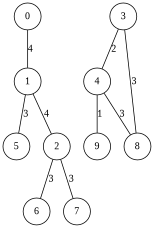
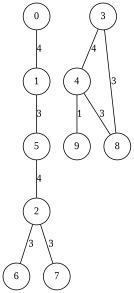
(114, 49) -> (94, 49)
(42, 114) -> (37, 179)
